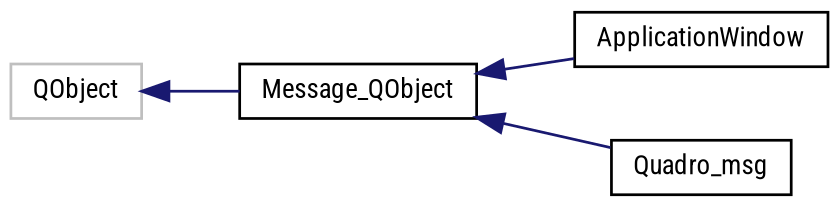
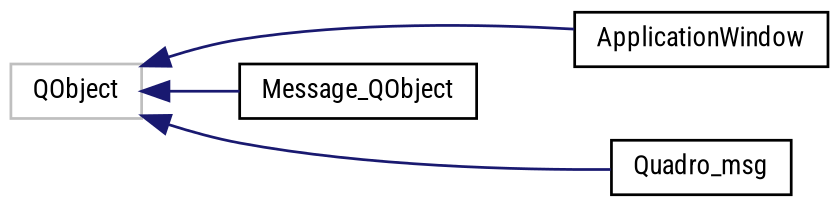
(539, 64) -> (370, 27)
(557, 136) -> (388, 162)
